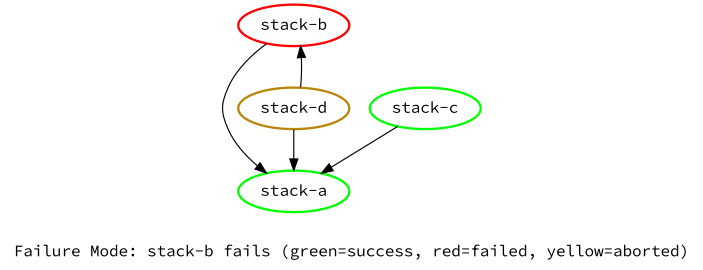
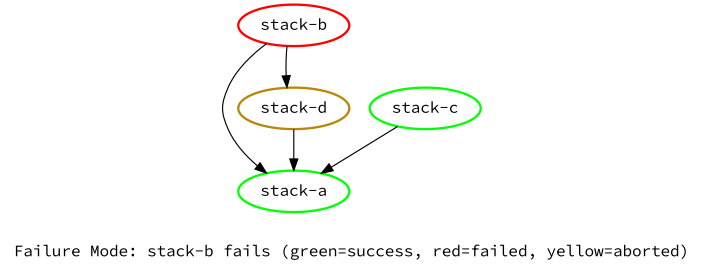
(301, 72) -> (286, 61)
